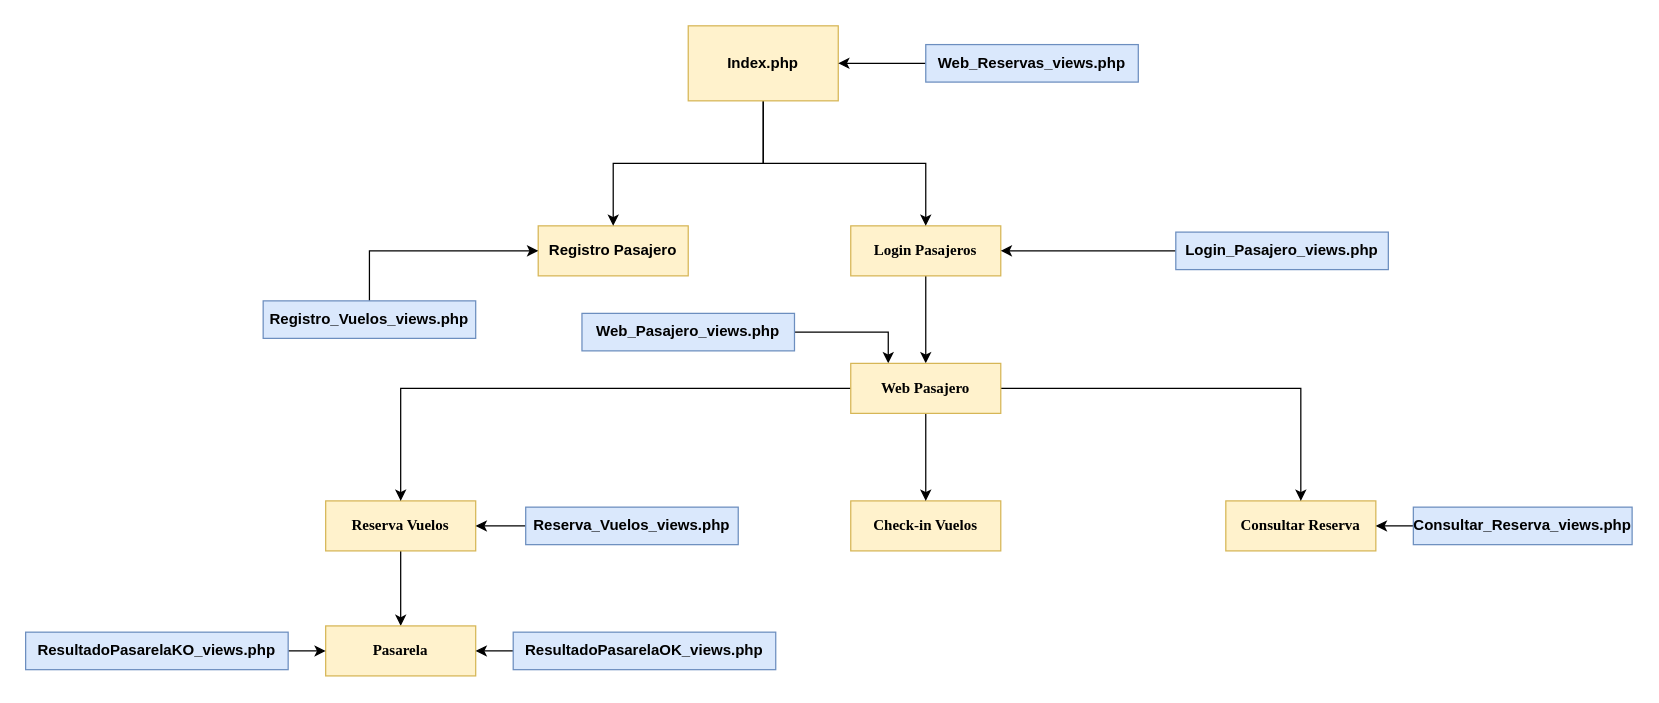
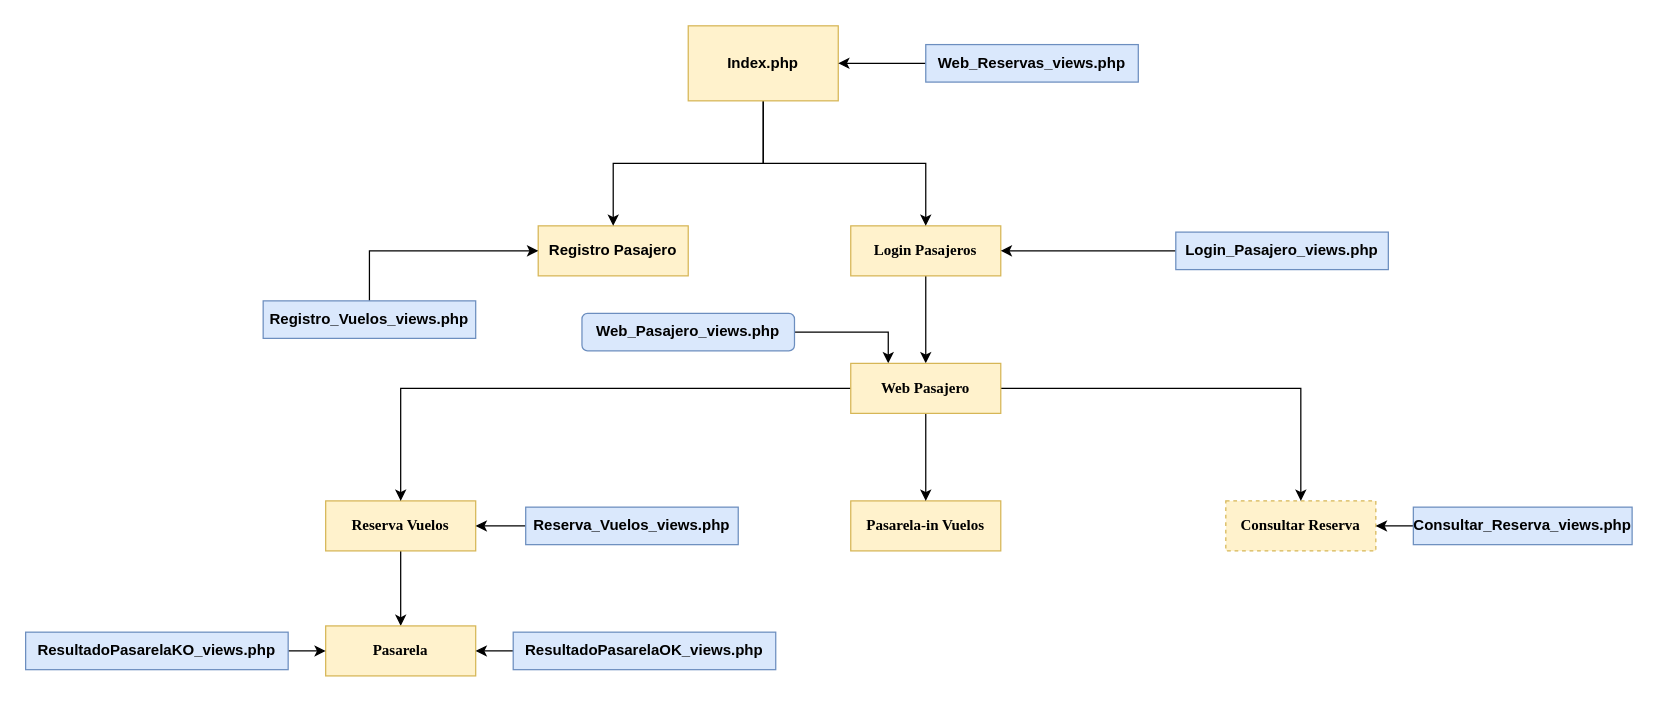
(688, 332) -> (688, 332)
(926, 526) -> (926, 526)
(1301, 526) -> (1301, 526)
